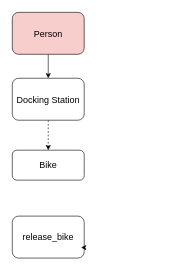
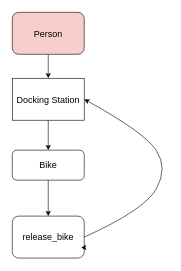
(48, 99) -> (48, 99)
(48, 133) -> (48, 133)
none -> (48, 210)
none -> (134, 211)
